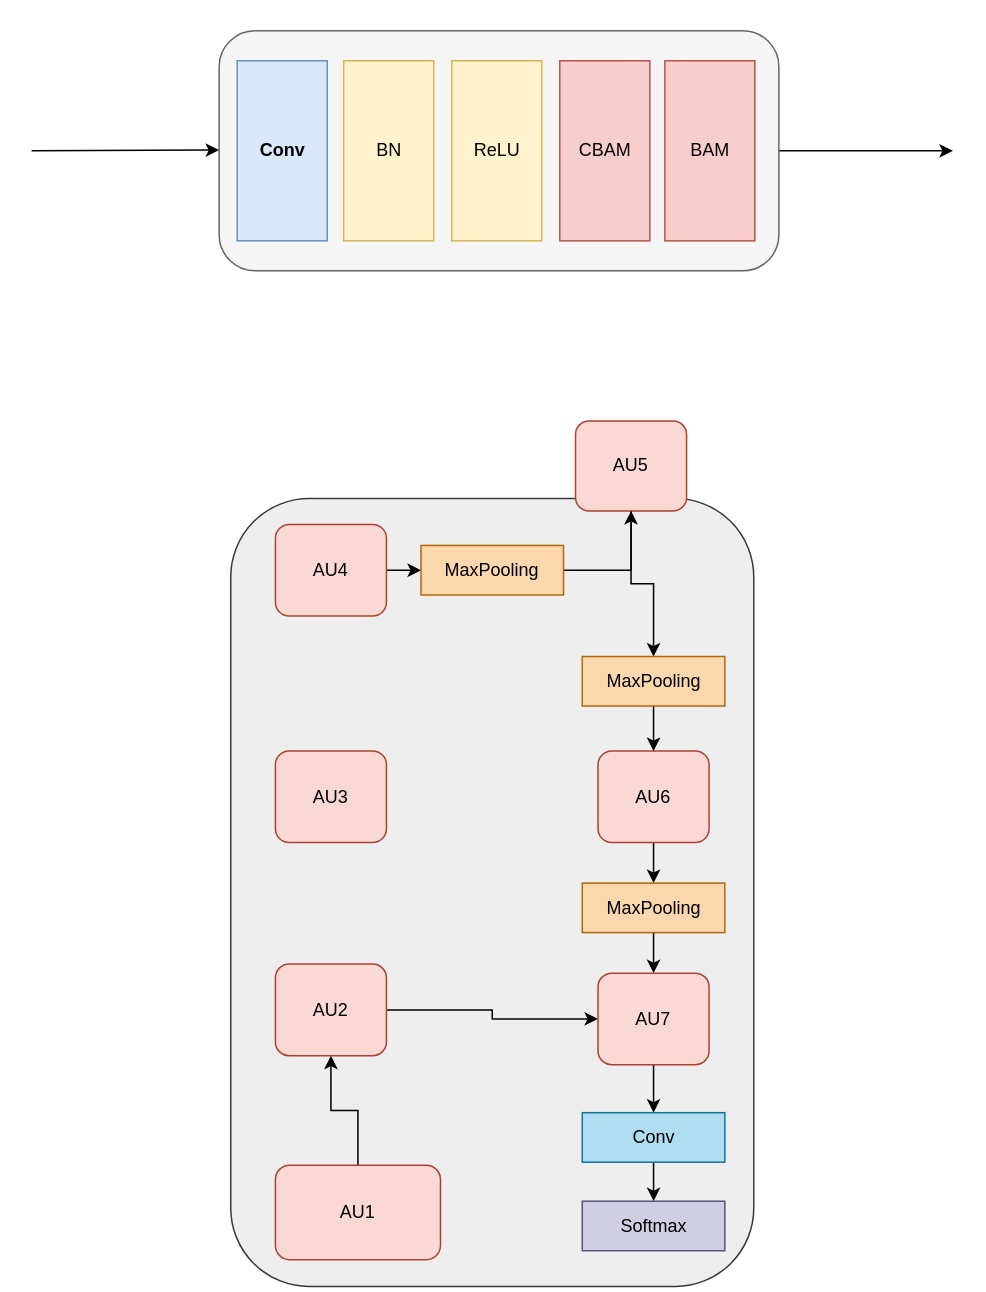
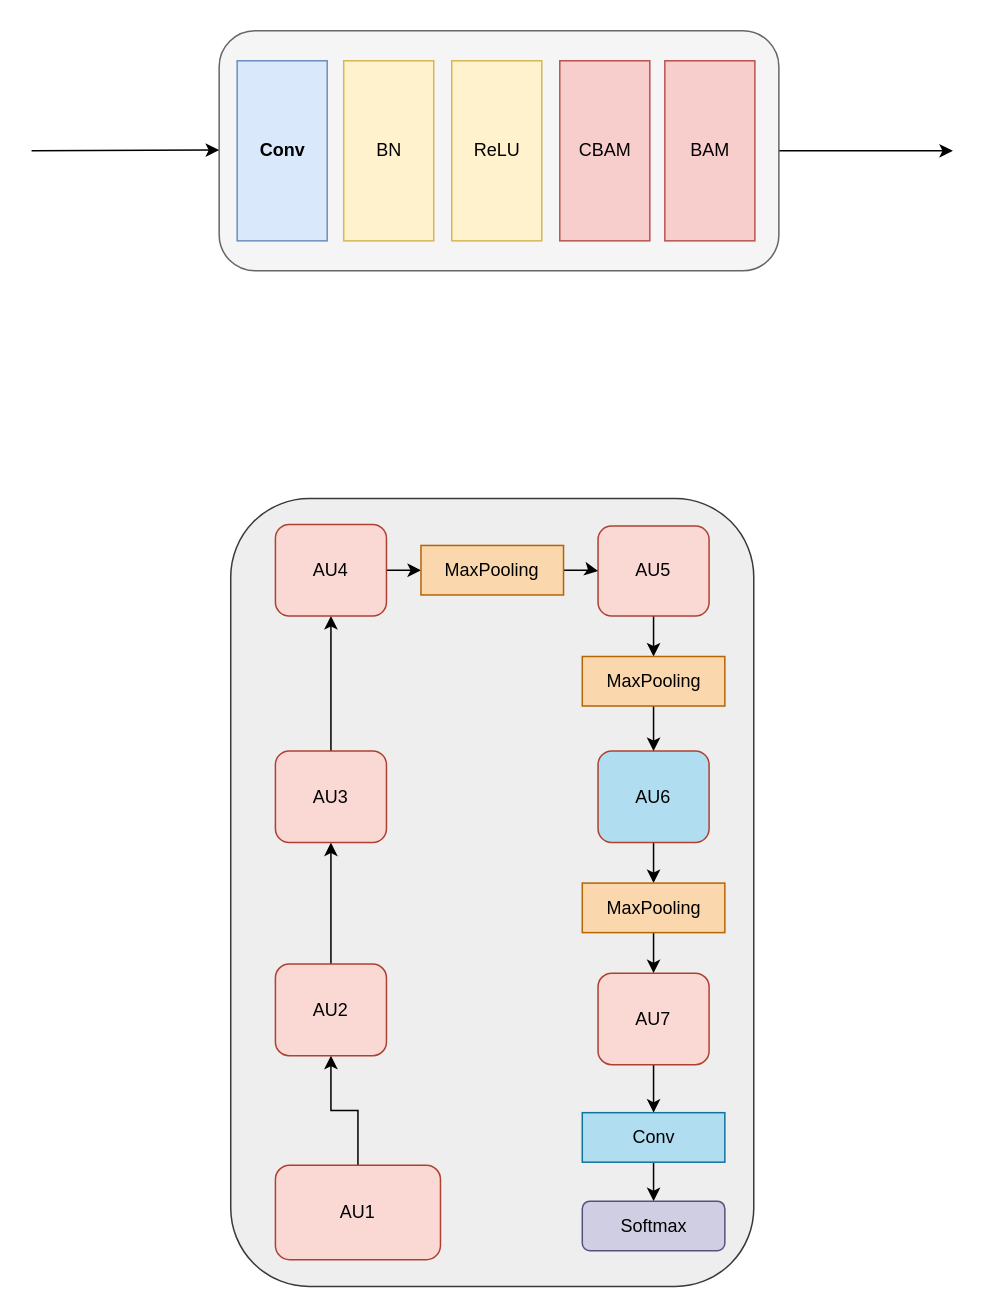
(631, 466) -> (653, 571)
none -> (331, 689)
(653, 797) -> (653, 797)
(492, 1010) -> (331, 908)
(653, 1226) -> (653, 1226)
